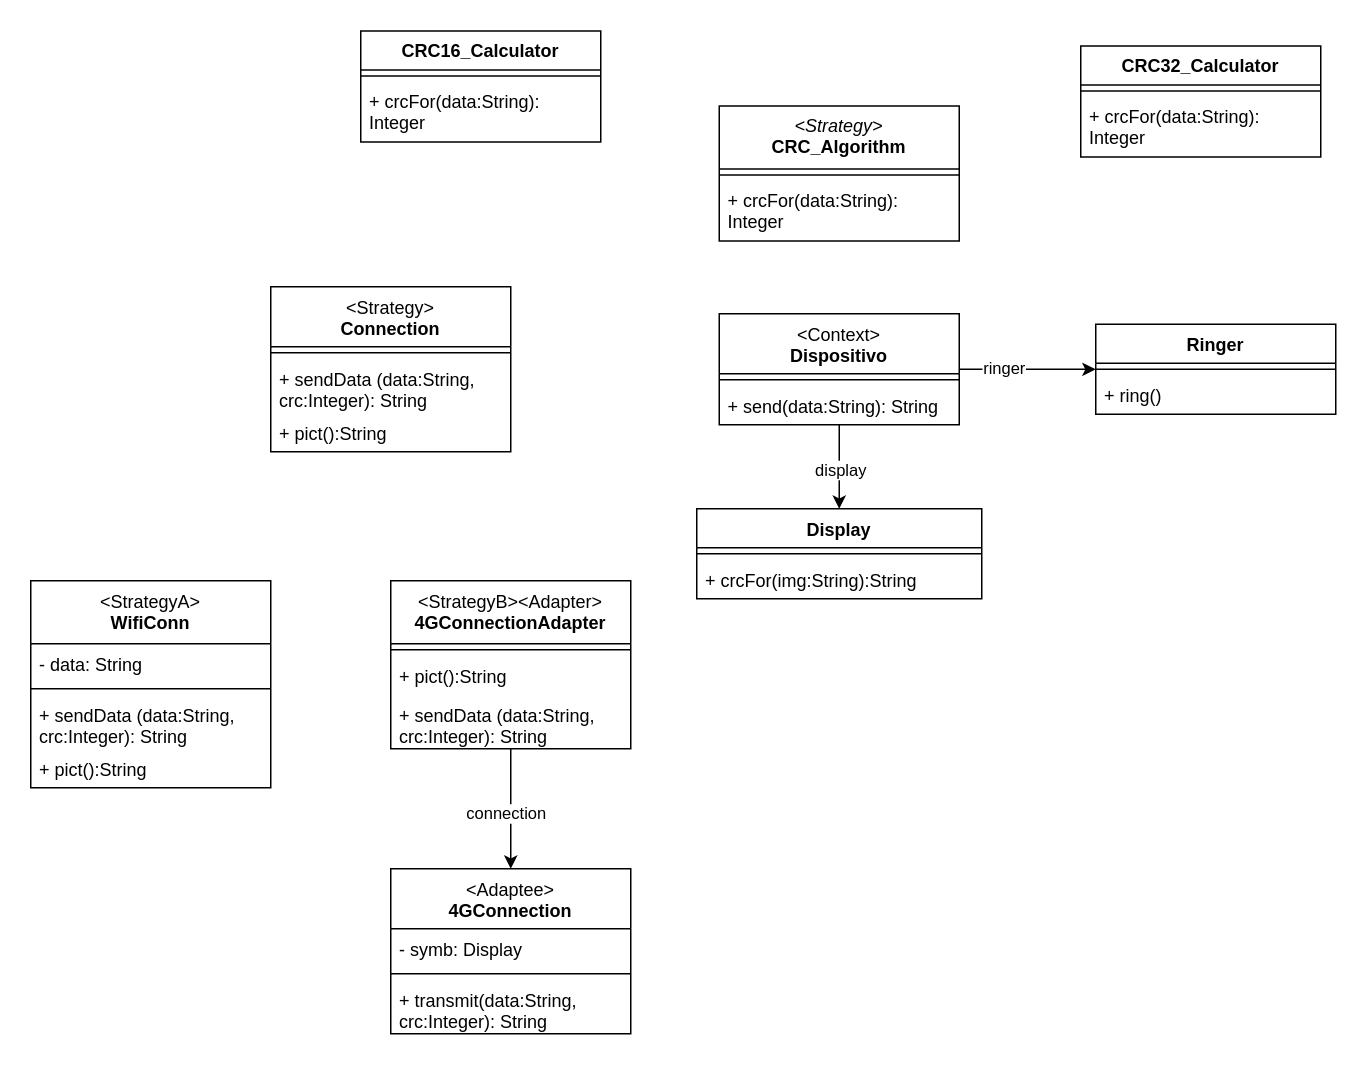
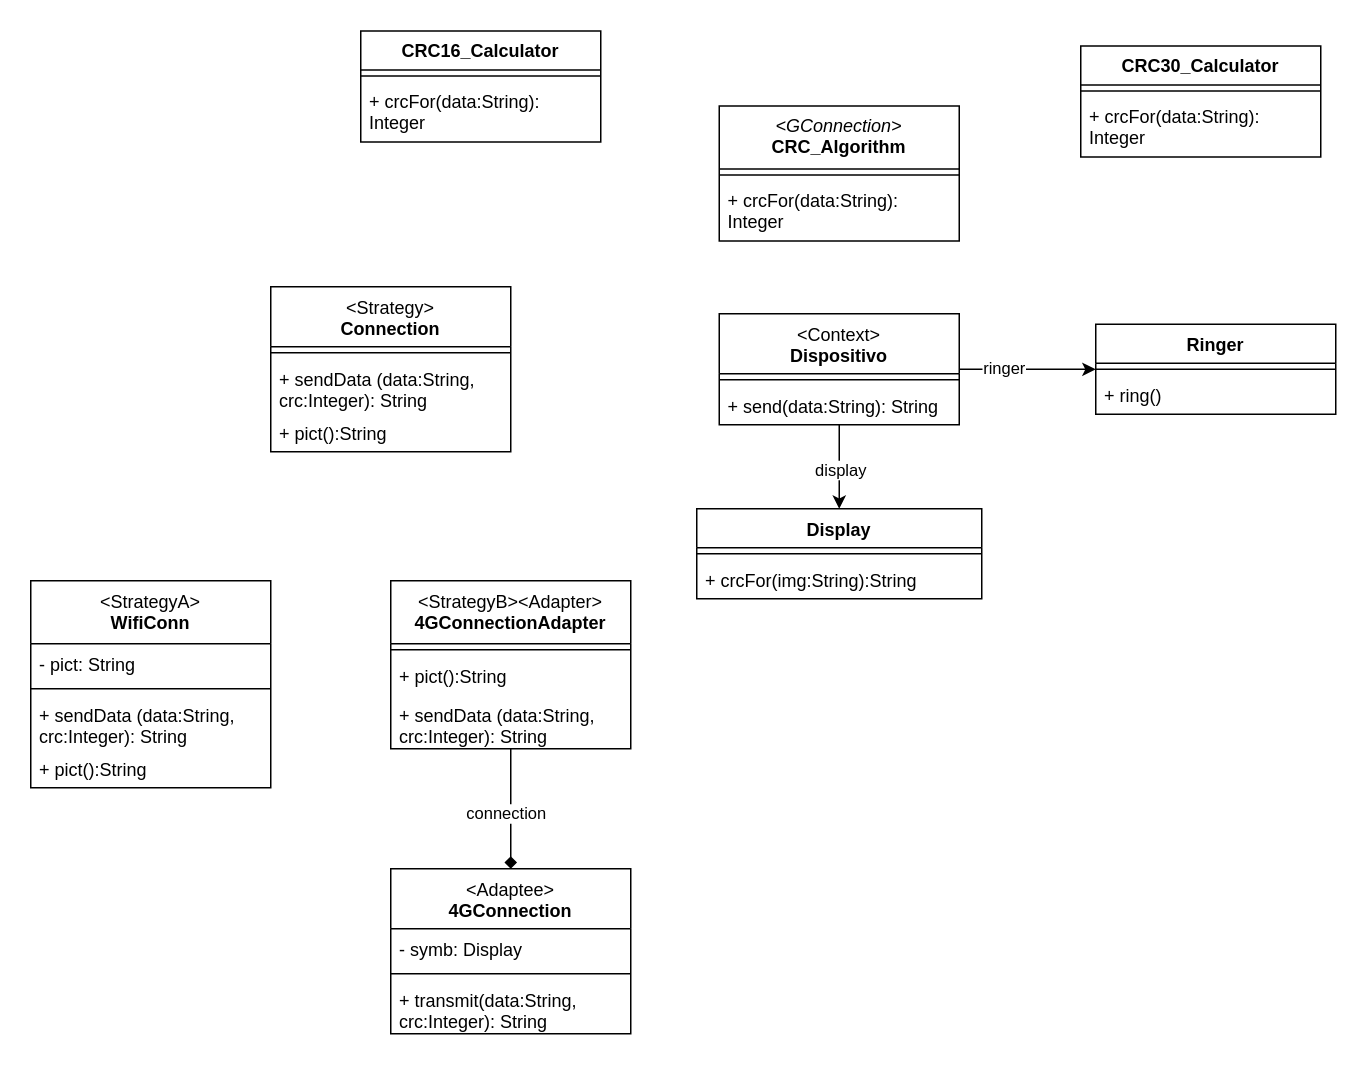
(1201, 67) -> (1201, 67)
(839, 138) -> (839, 138)
(101, 666) -> (99, 666)
(511, 857) -> (511, 856)
